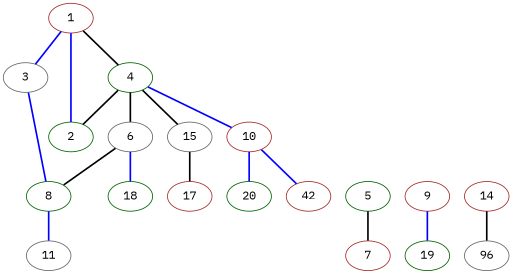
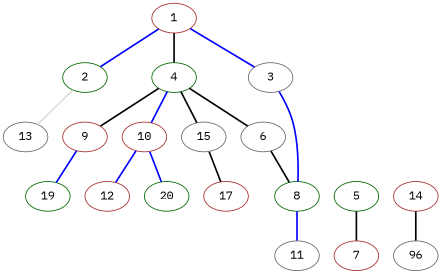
(101, 107) -> (130, 107)
none -> (26, 137)
(130, 196) -> none
(309, 196) -> (107, 196)
